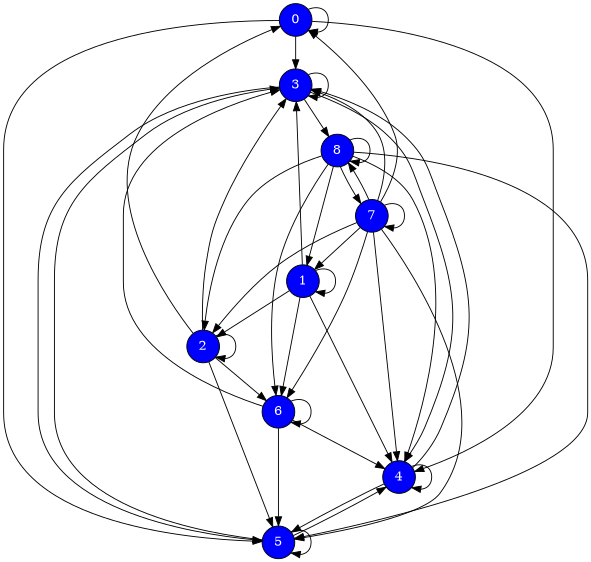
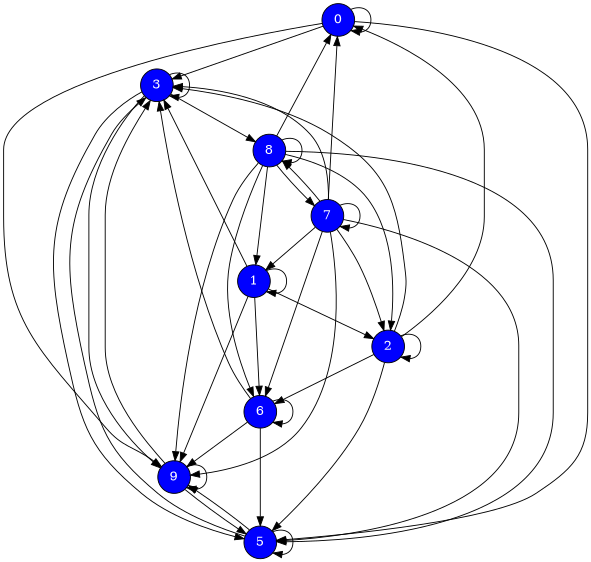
none -> (302, 89)
(399, 477) -> (174, 477)
